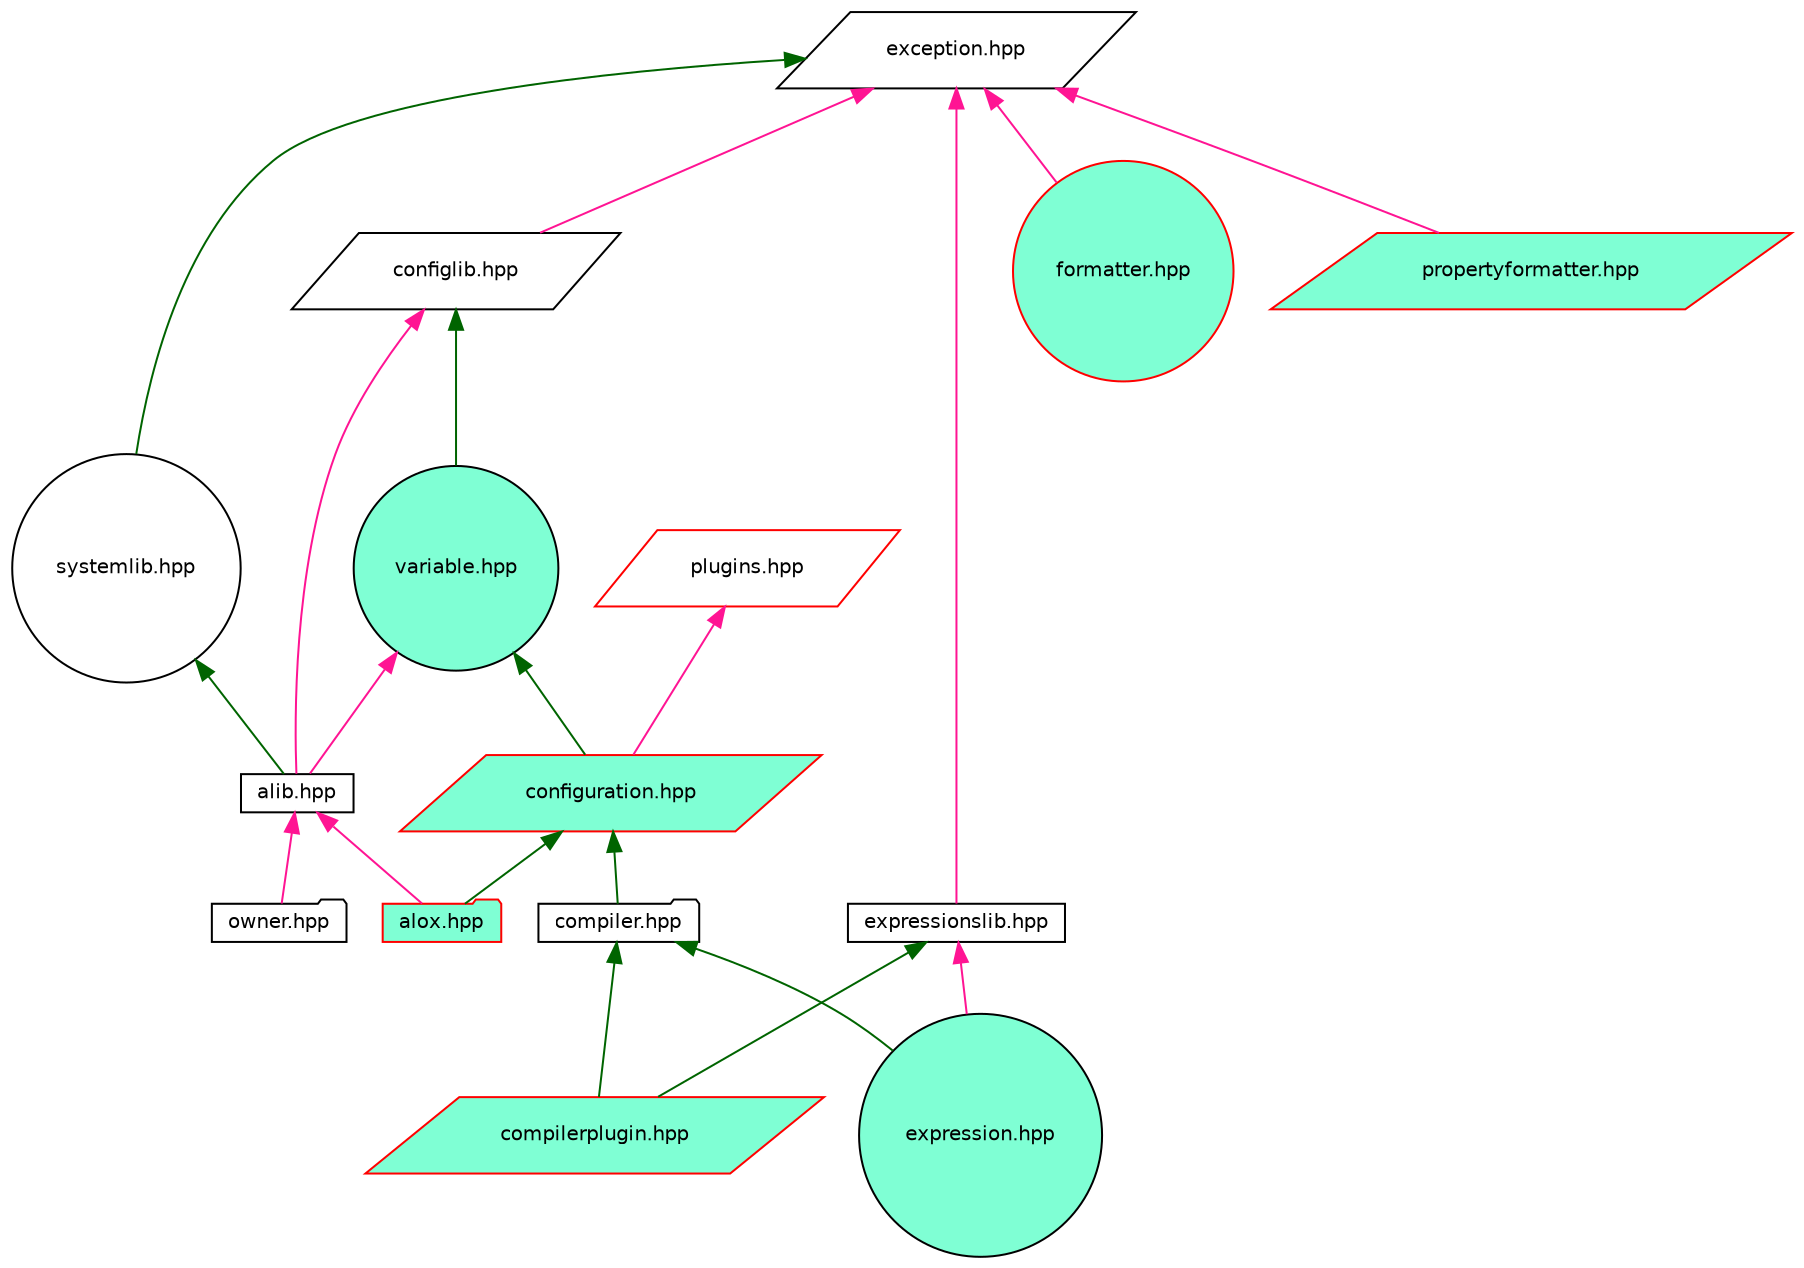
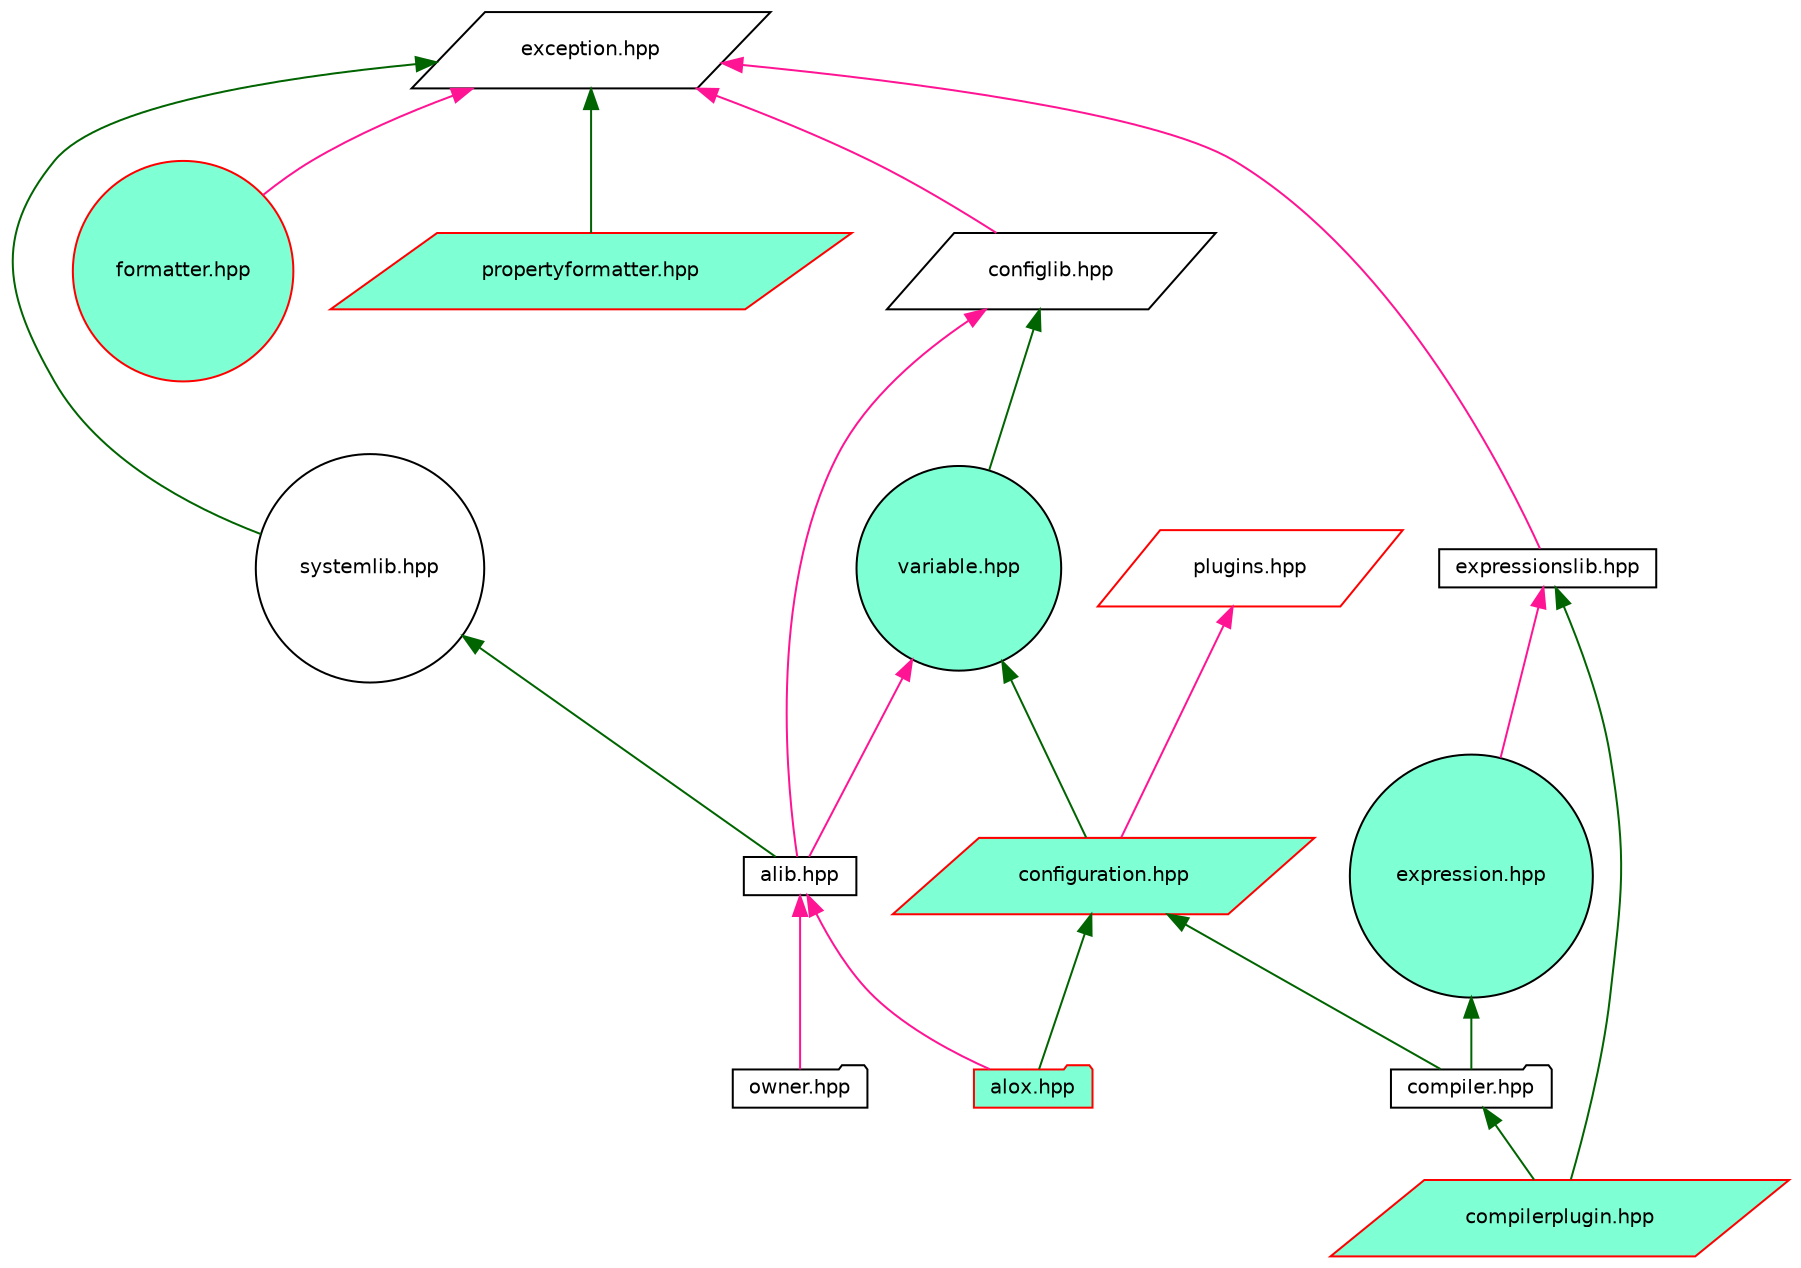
(1258, 163) -> (591, 171)
(799, 991) -> (1471, 1044)
